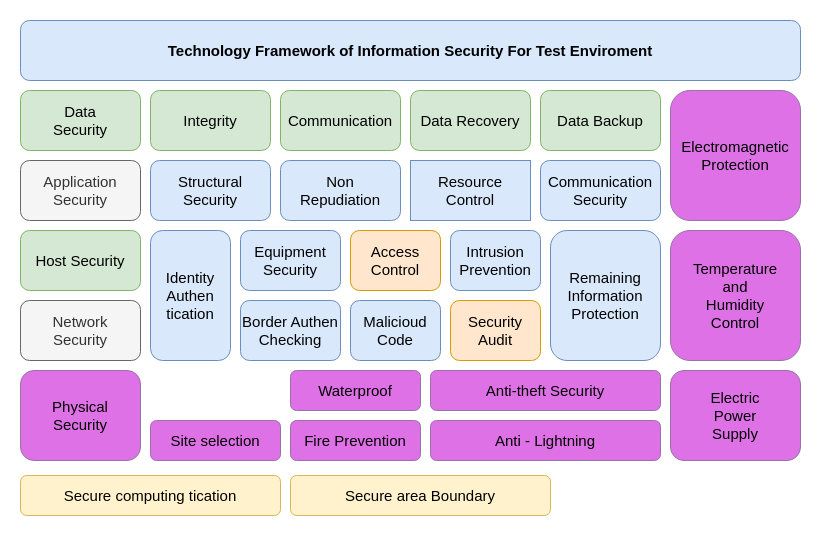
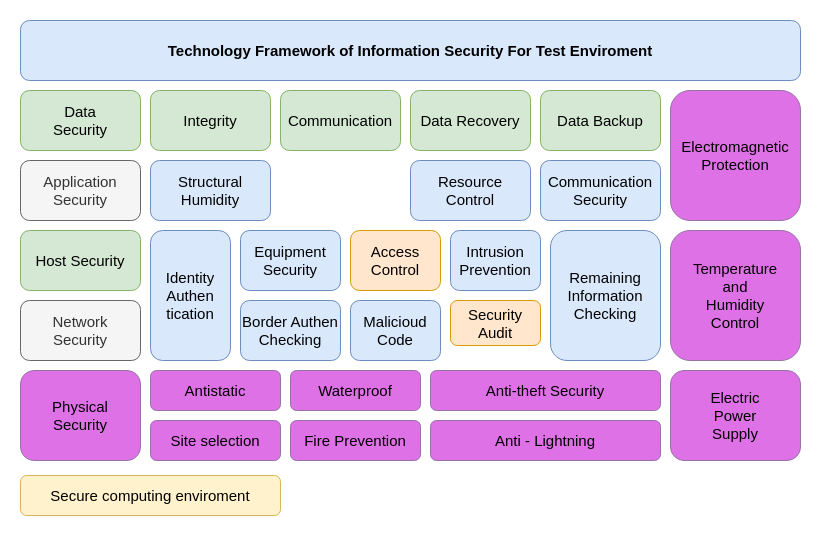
(211, 191) -> (211, 191)
(341, 191) -> none
(471, 191) -> (471, 191)
(606, 296) -> (606, 296)
(496, 331) -> (496, 323)
none -> (216, 391)
(151, 496) -> (151, 496)
(421, 496) -> none
